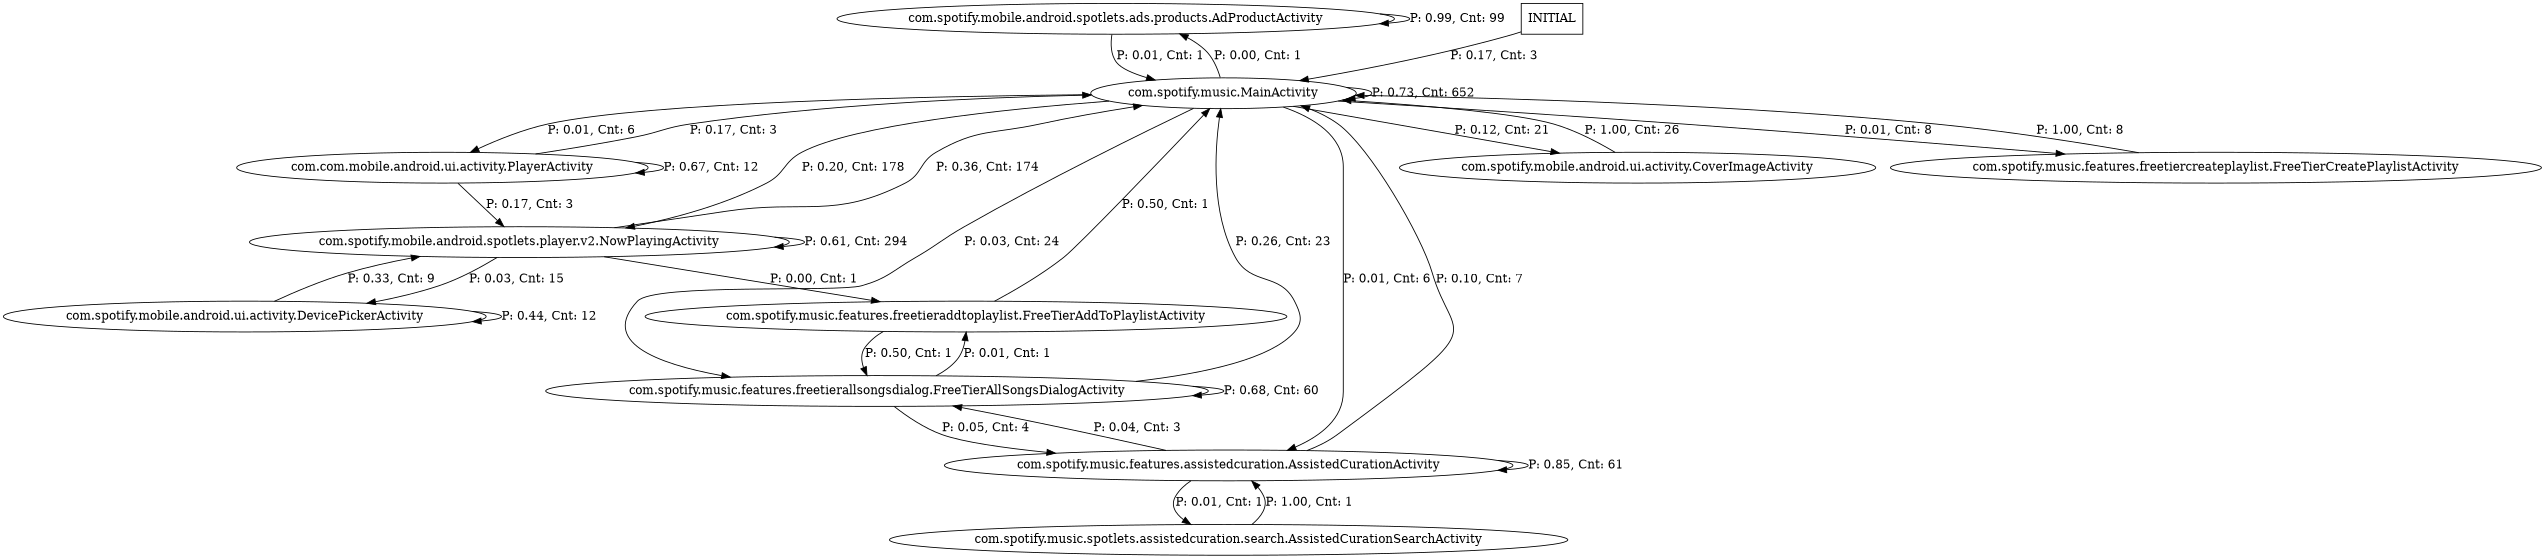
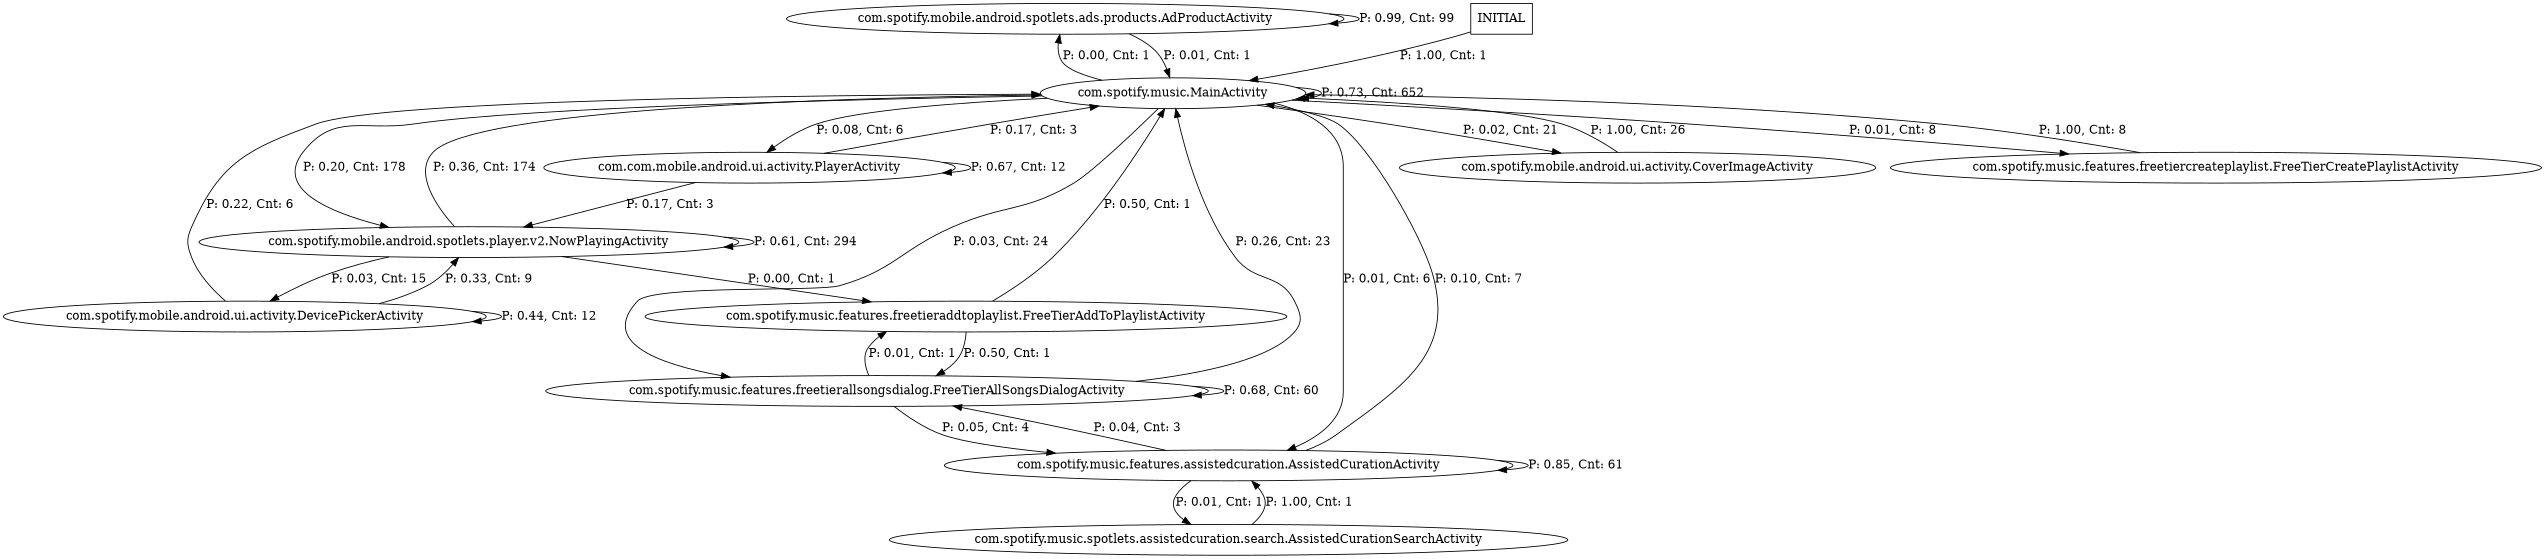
(1494, 56) -> (1444, 56)
none -> (546, 103)
(592, 130) -> (860, 130)
(1502, 130) -> (1511, 130)
